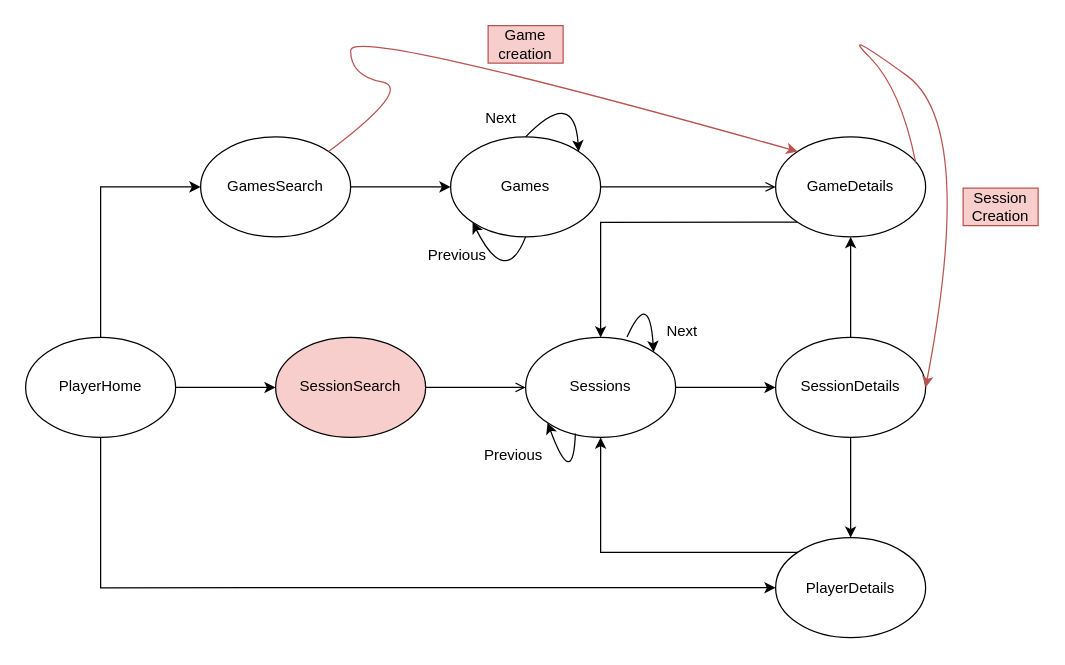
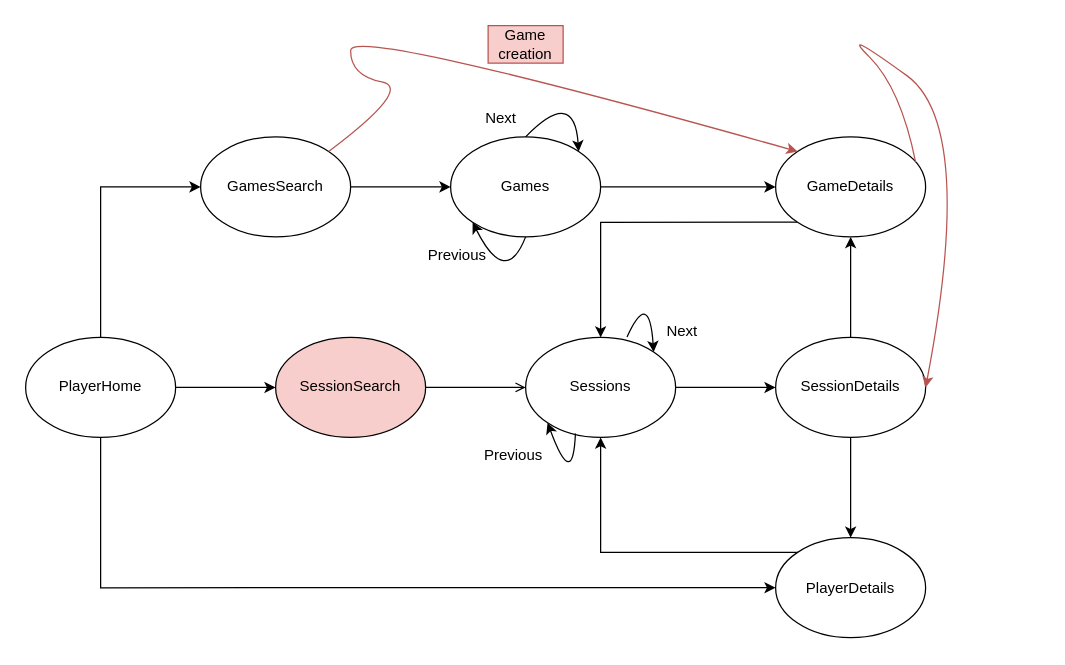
(767, 187) -> (766, 187)
(1001, 207) -> none
